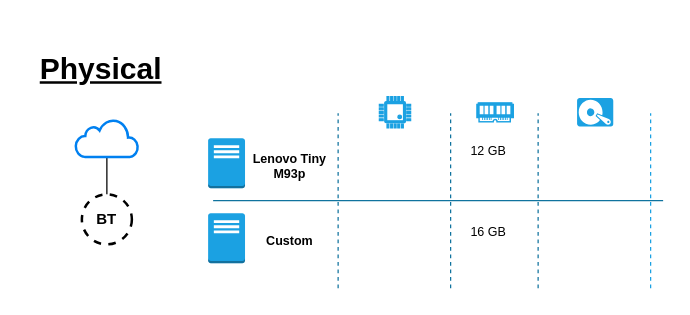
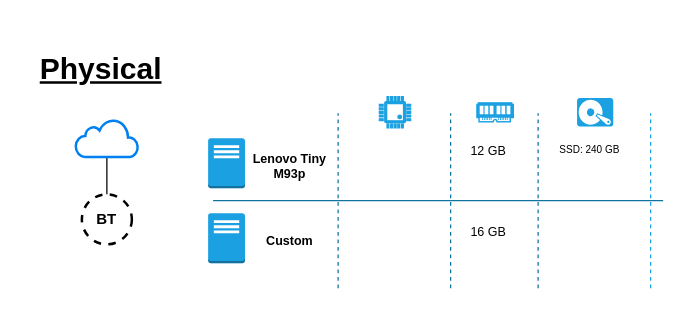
none -> (589, 149)
